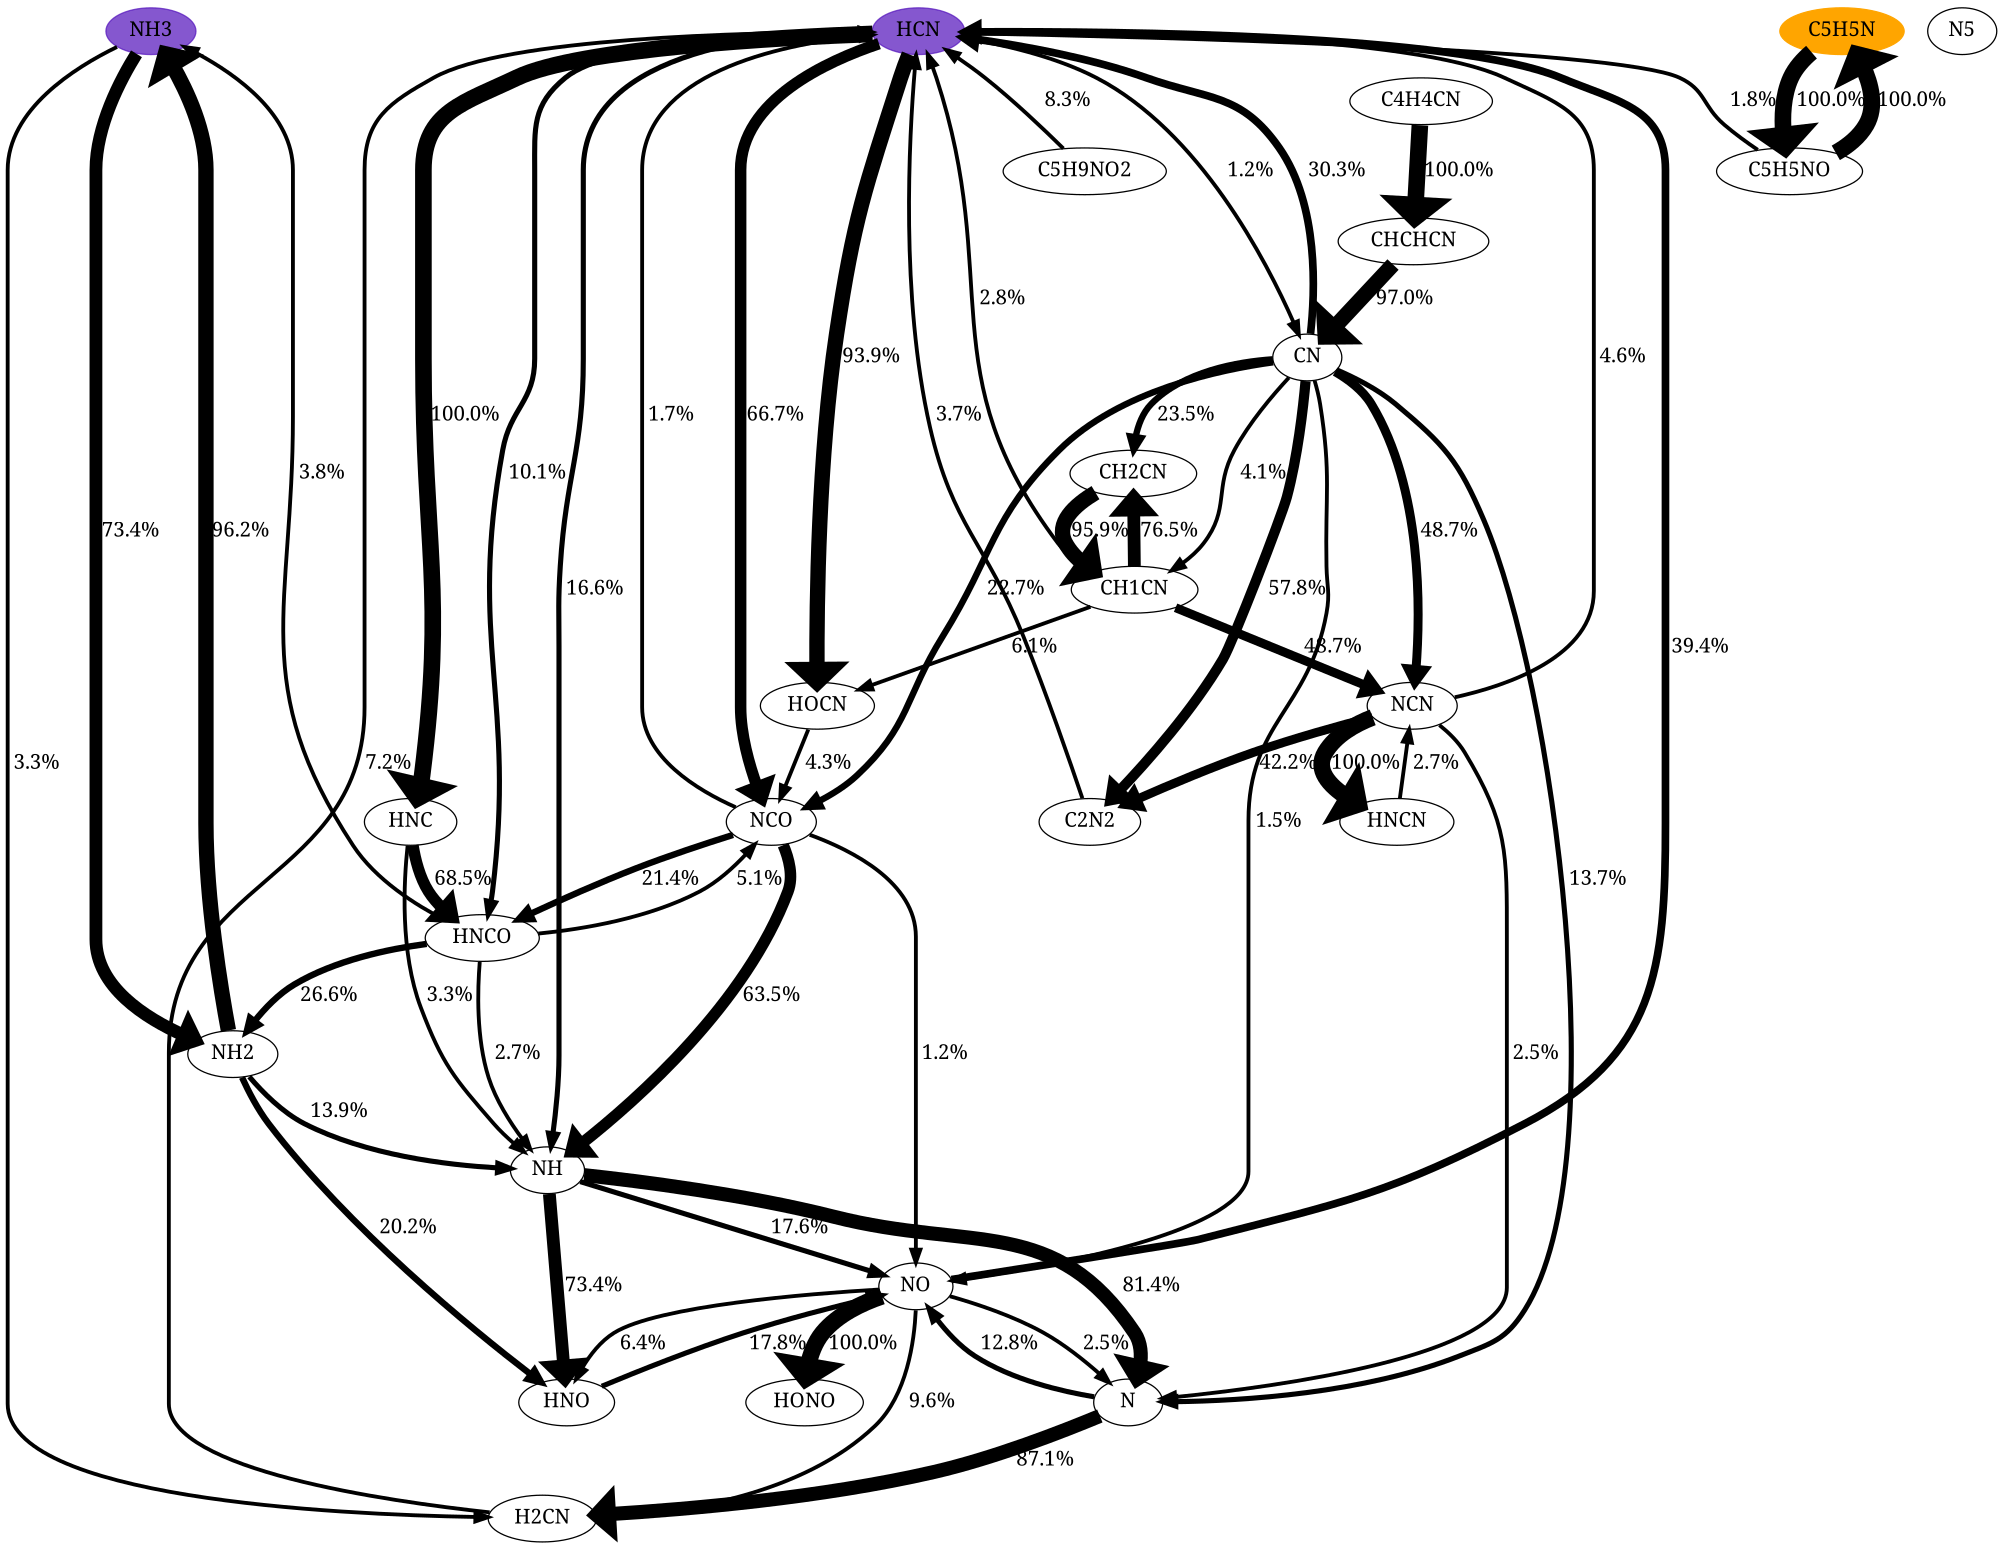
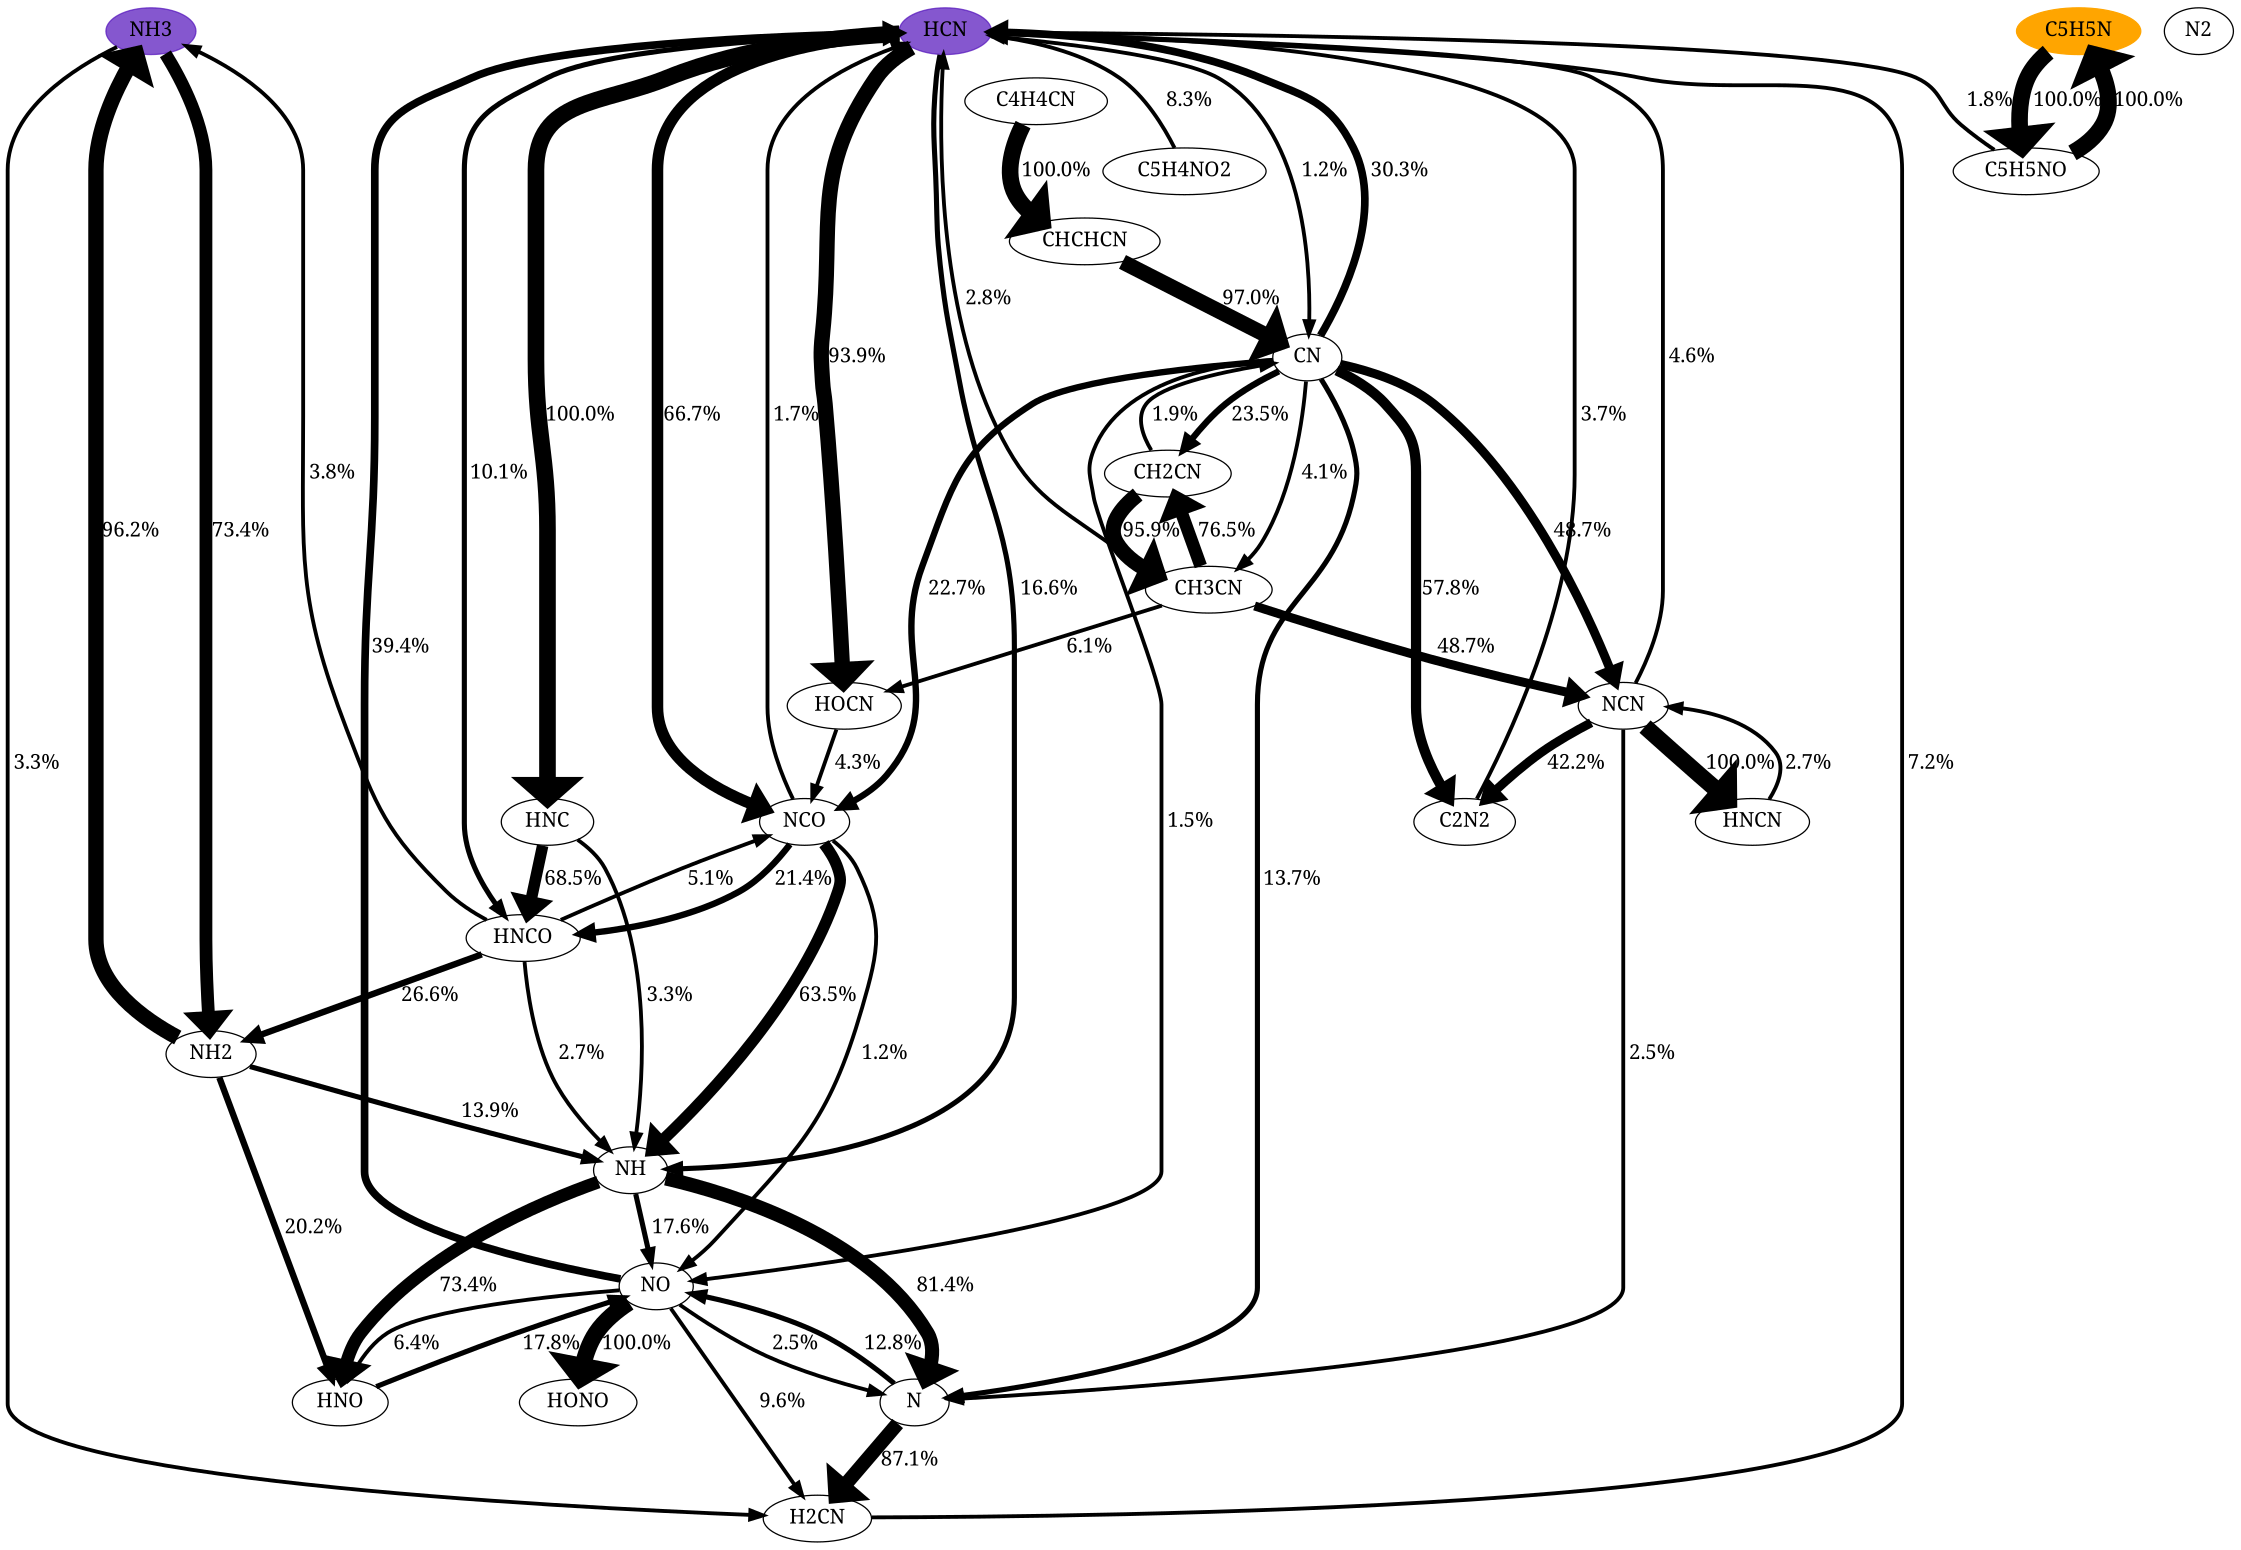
(1962, 31) -> (2199, 31)
(1085, 171) -> (1185, 171)
none -> (1151, 400)
(1135, 590) -> (1209, 590)
